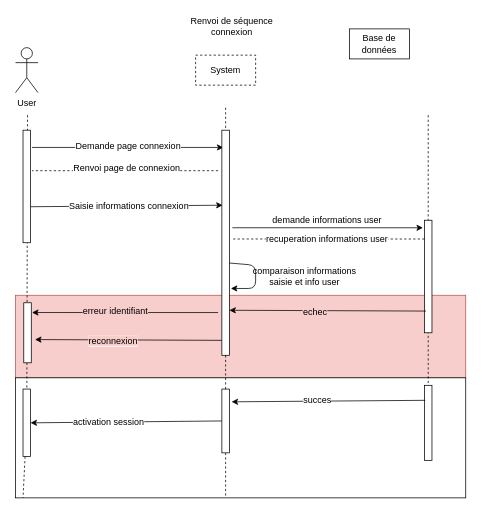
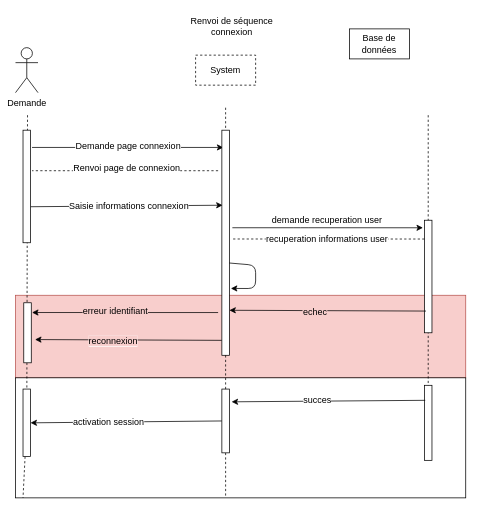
(27, 103) -> (27, 103)
(327, 220) -> (327, 220)
(304, 276) -> none
